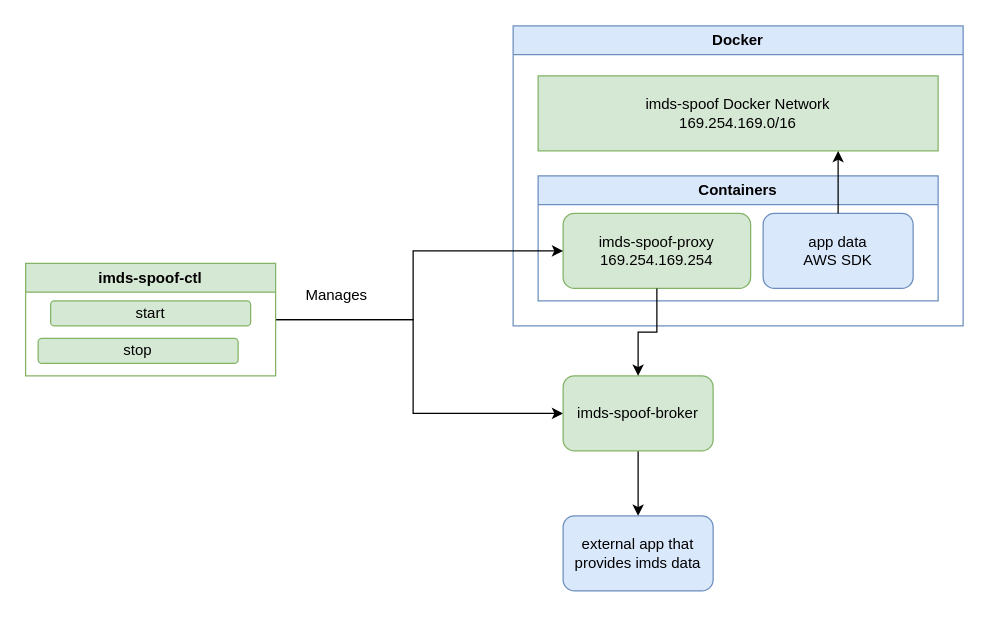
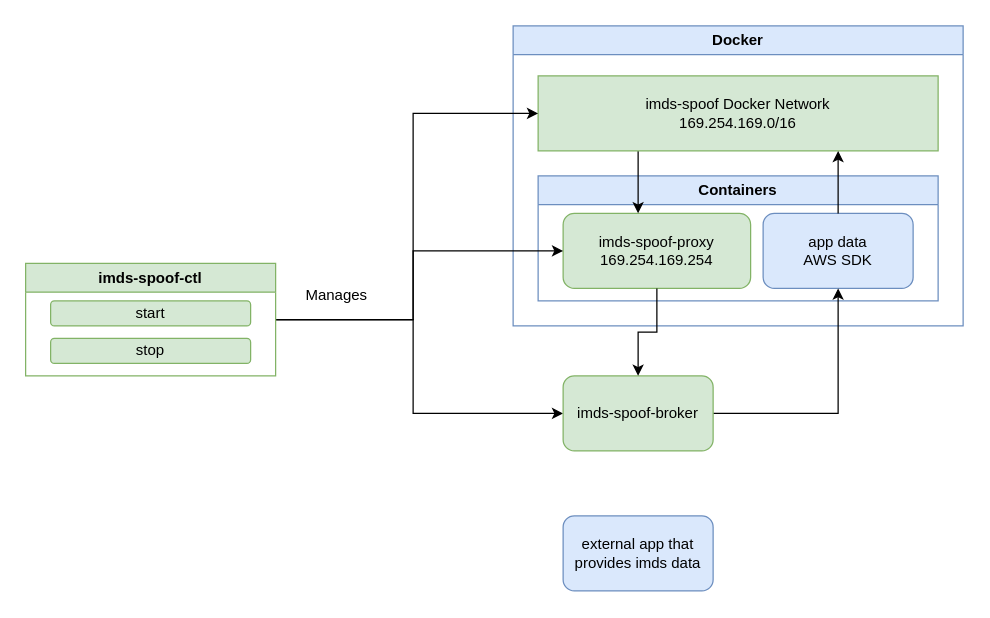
none -> (413, 122)
none -> (638, 178)
(138, 351) -> (151, 351)
(638, 479) -> (834, 413)
